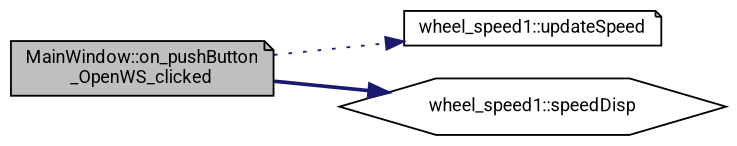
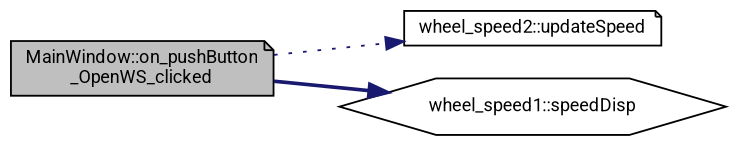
(533, 28) -> (533, 28)
